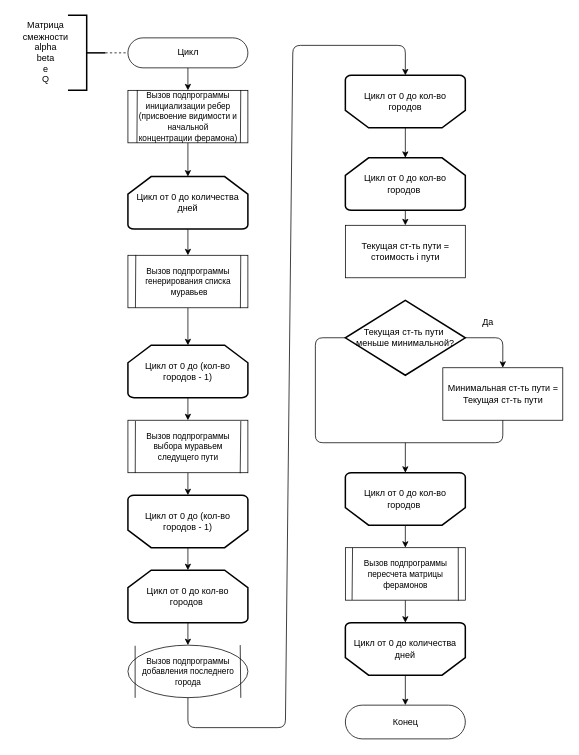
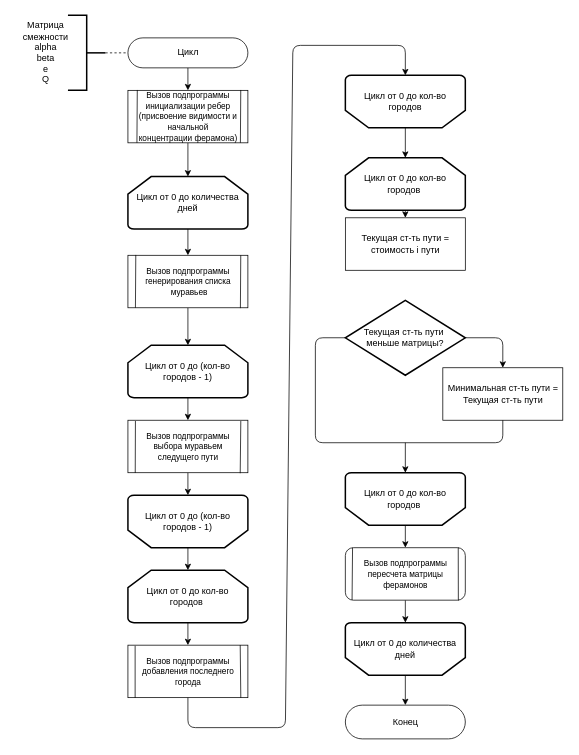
(405, 252) -> (405, 244)
(488, 323) -> none
(405, 338) -> (405, 338)
(405, 574) -> (405, 574)
(188, 672) -> (188, 672)
